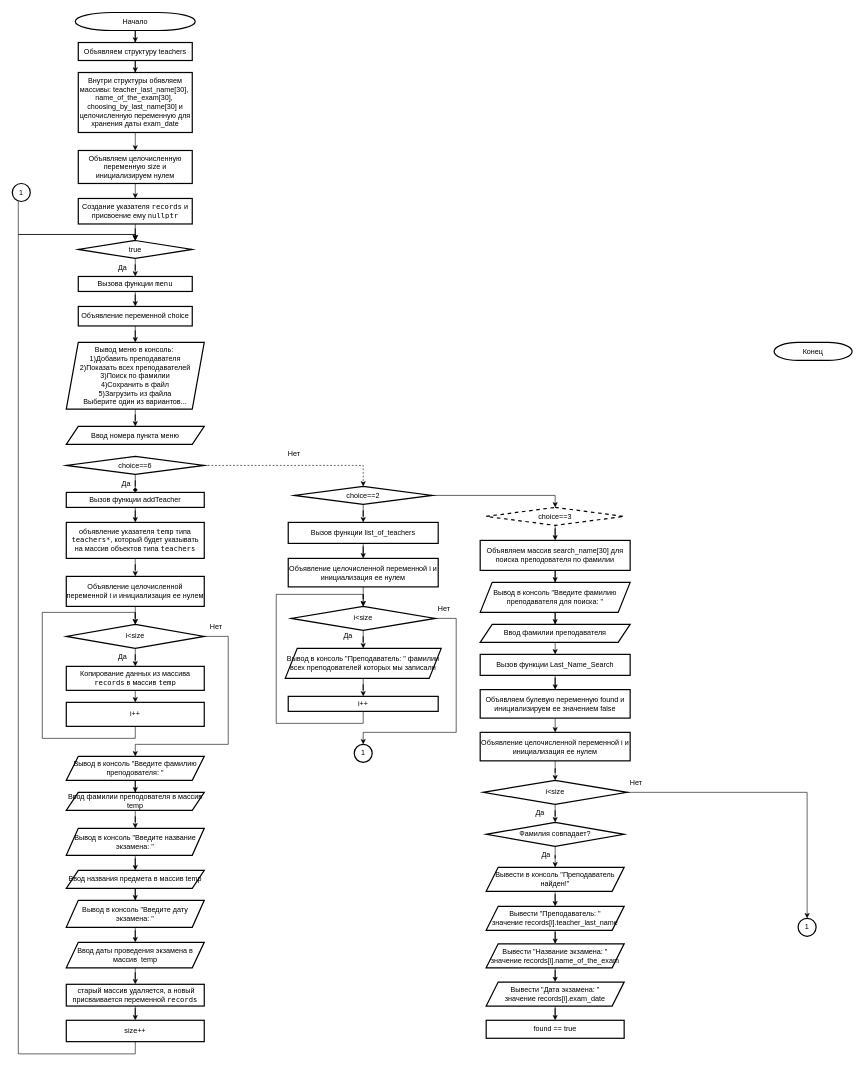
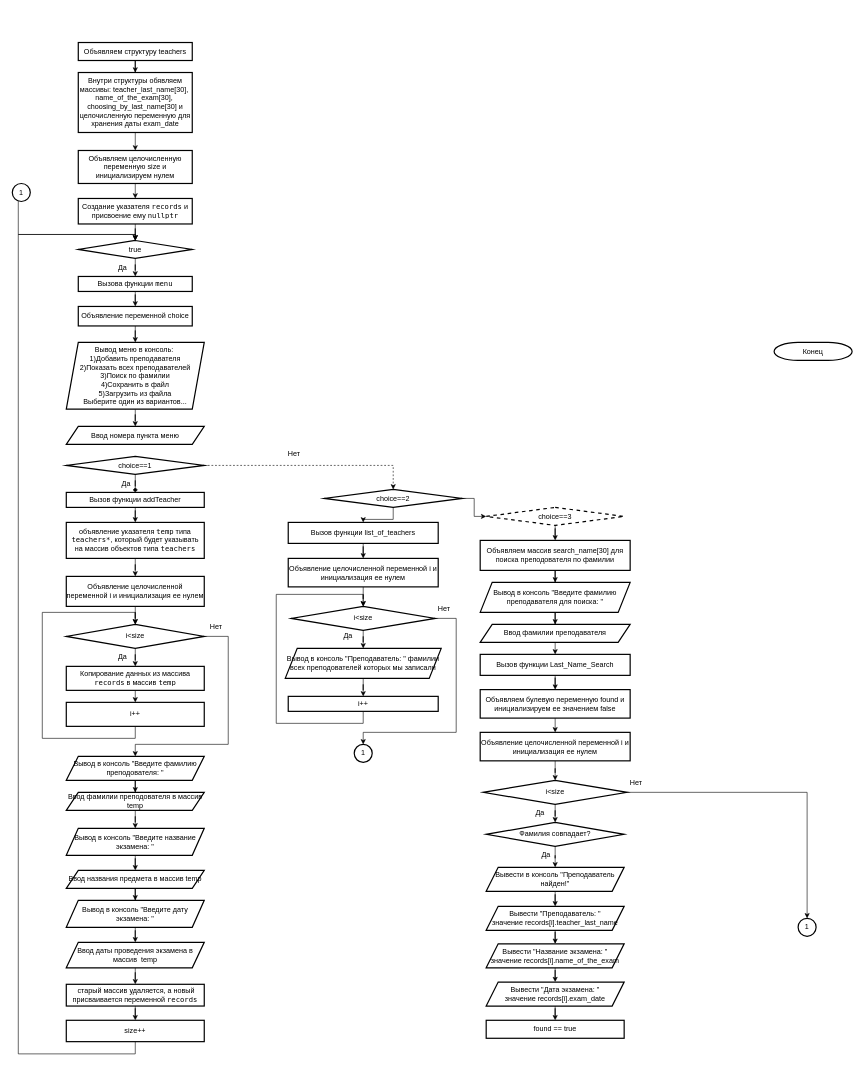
(135, 21) -> none
(135, 38) -> none
(135, 465) -> (135, 465)
(363, 495) -> (393, 498)
